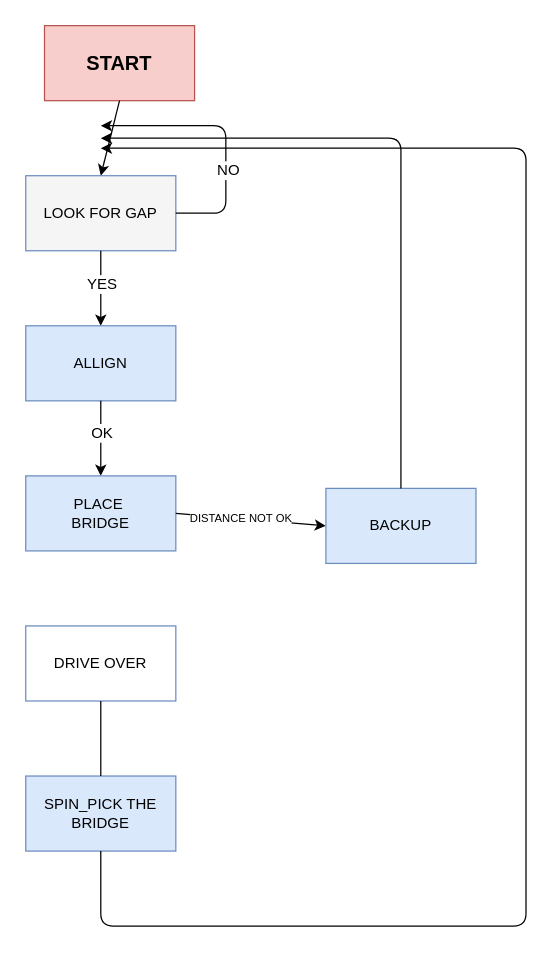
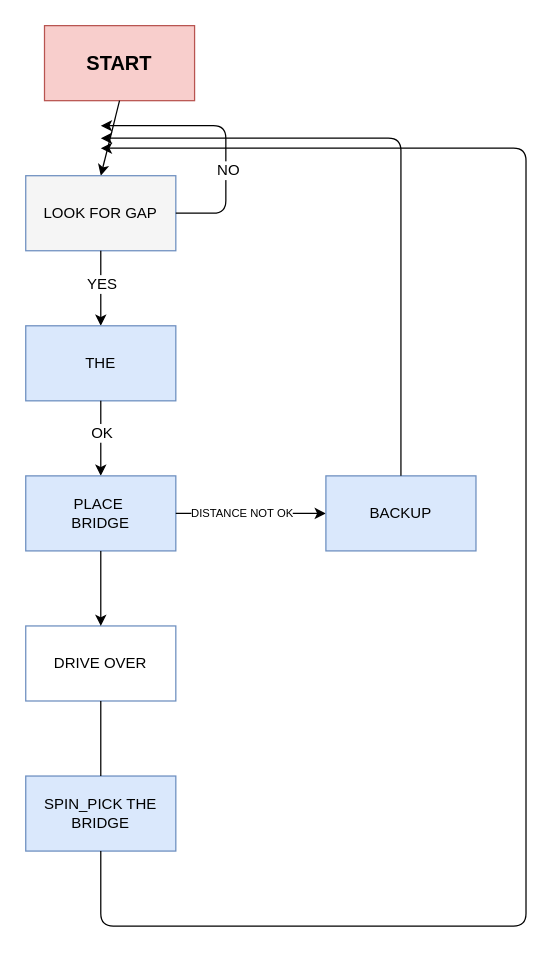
(101, 363) -> (101, 363)
(401, 526) -> (401, 513)
none -> (101, 584)
